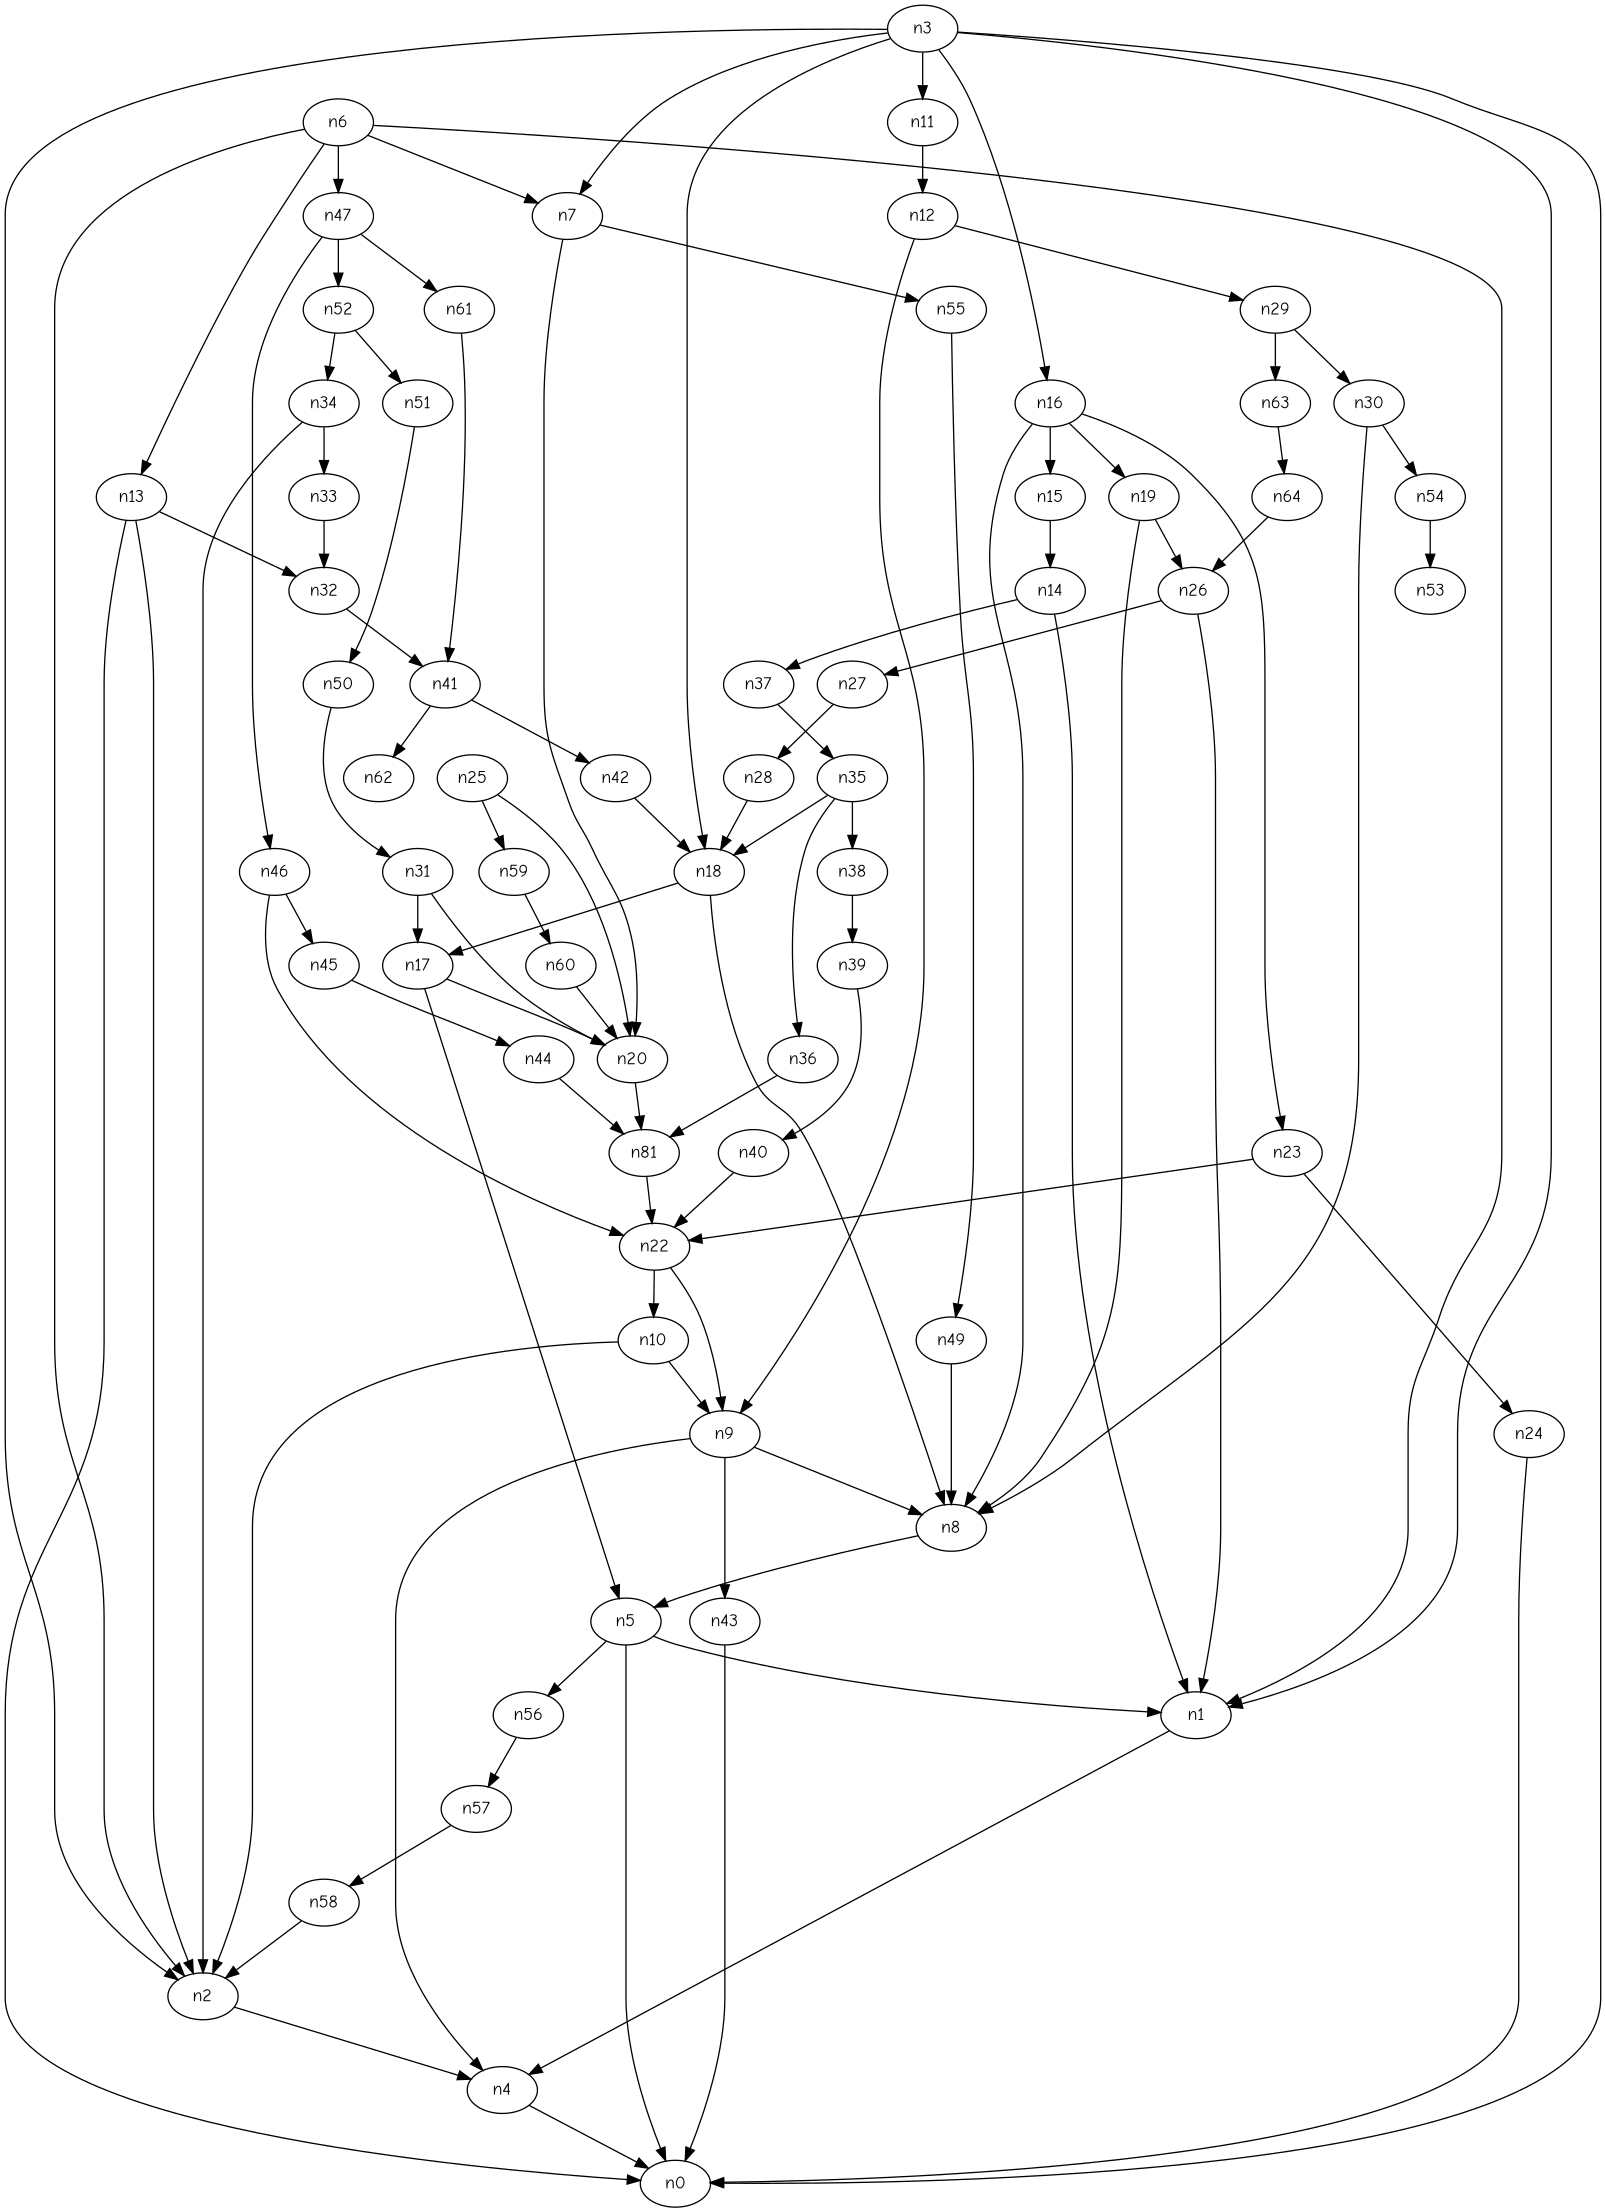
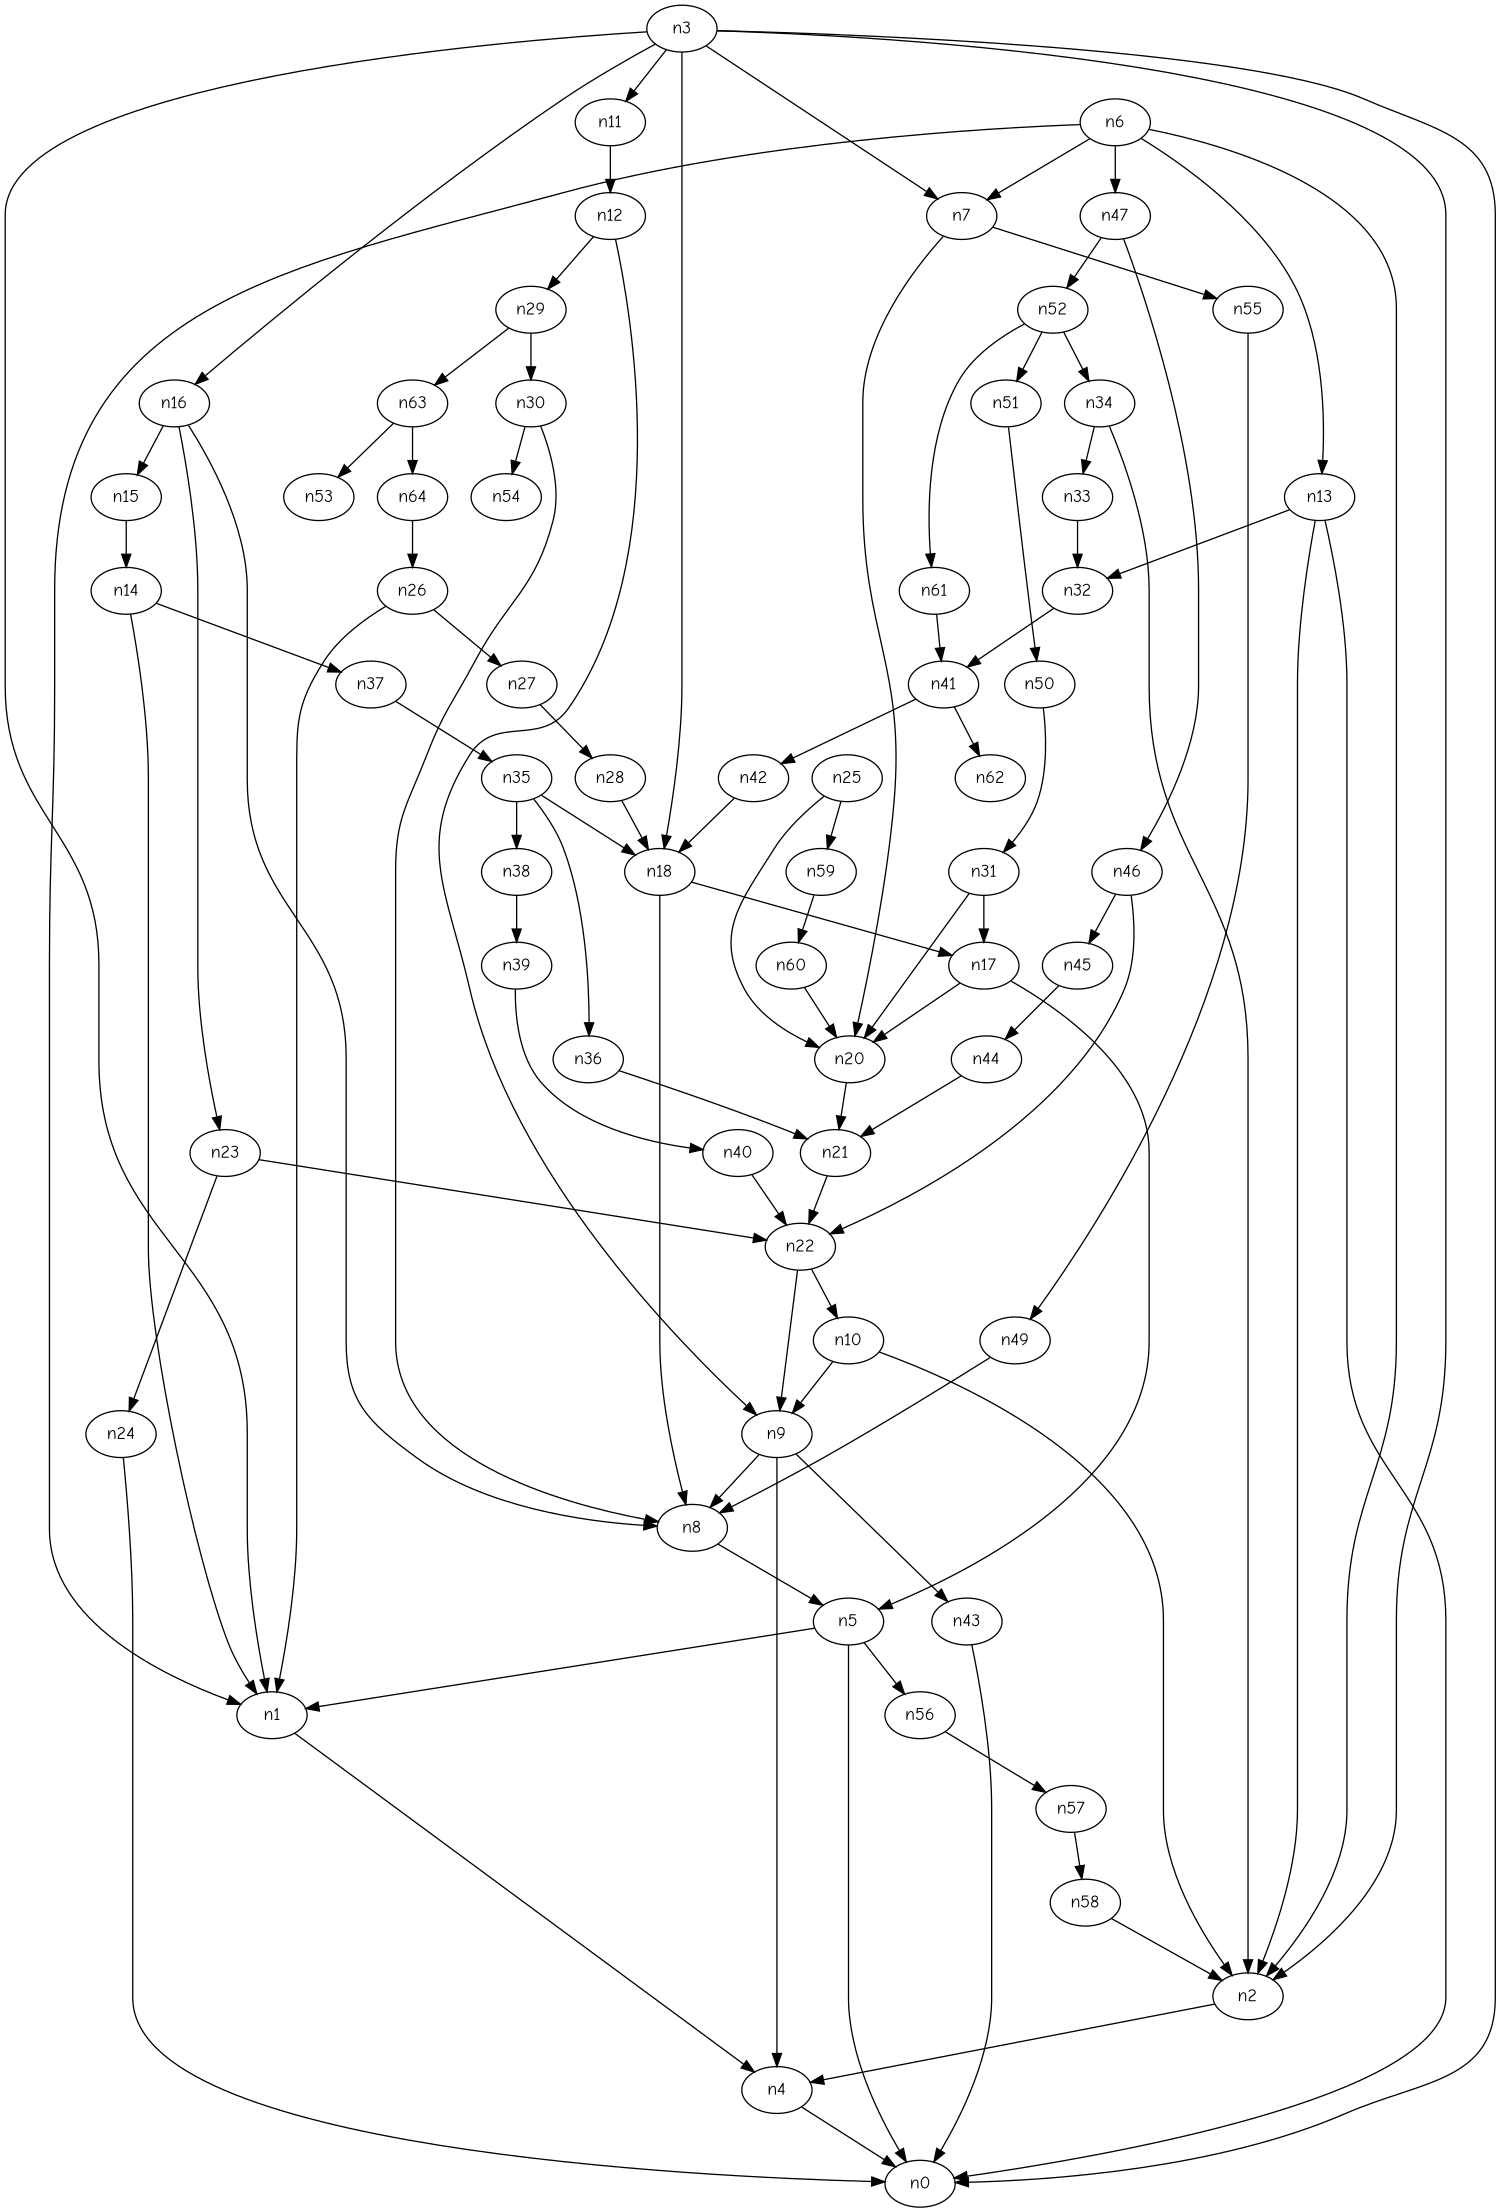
(394, 259) -> (941, 422)
(1144, 497) -> none
(1430, 538) -> (371, 446)
(644, 1153) -> (835, 1153)
